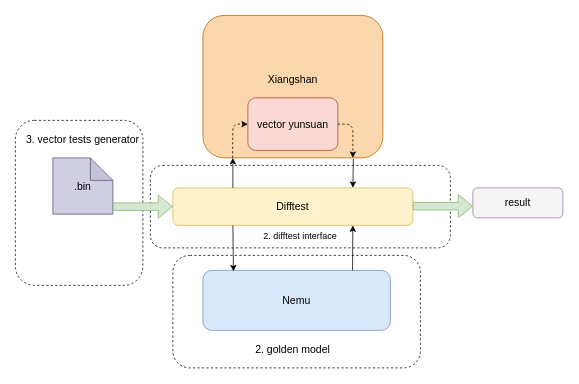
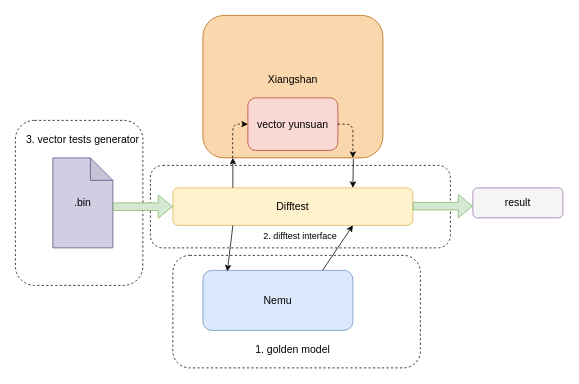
(83, 186) -> (83, 203)
(297, 300) -> (278, 300)
(293, 349) -> (293, 349)
